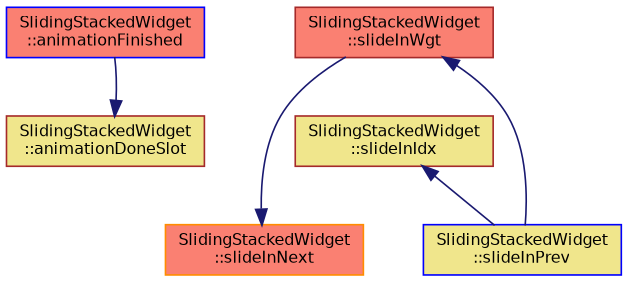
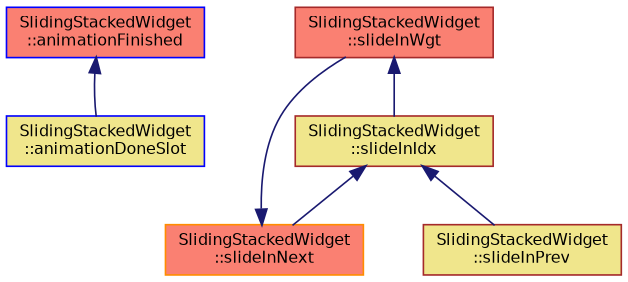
(116, 79) -> (95, 95)
(516, 134) -> (394, 95)
(105, 141) -> (105, 141)
none -> (323, 201)
(522, 250) -> (522, 250)
